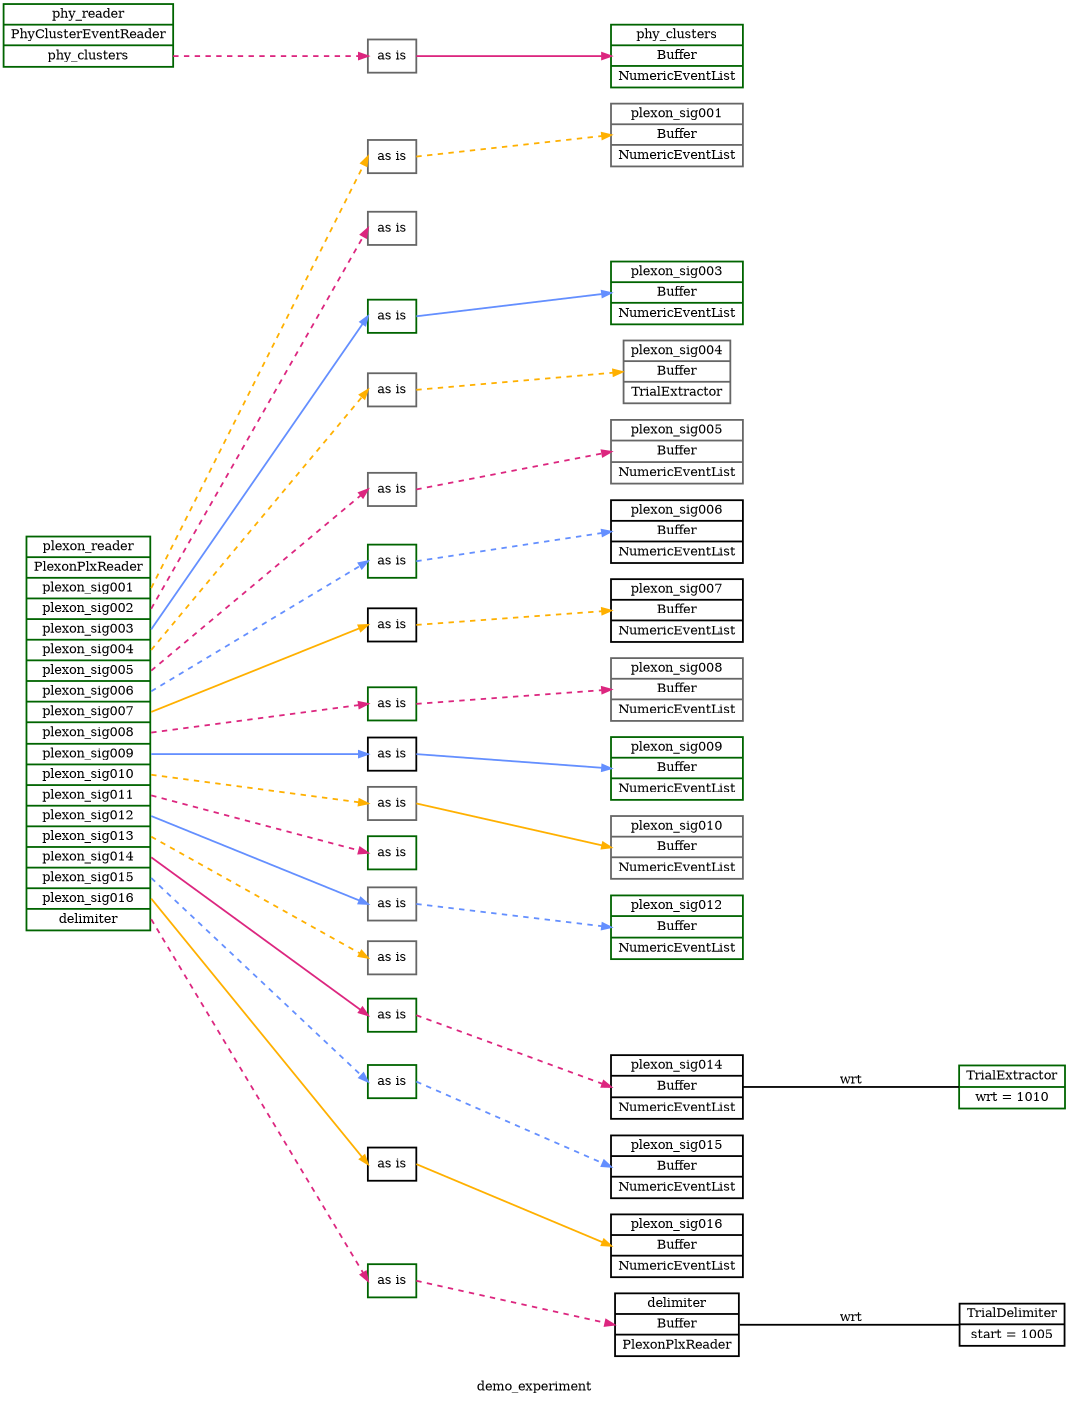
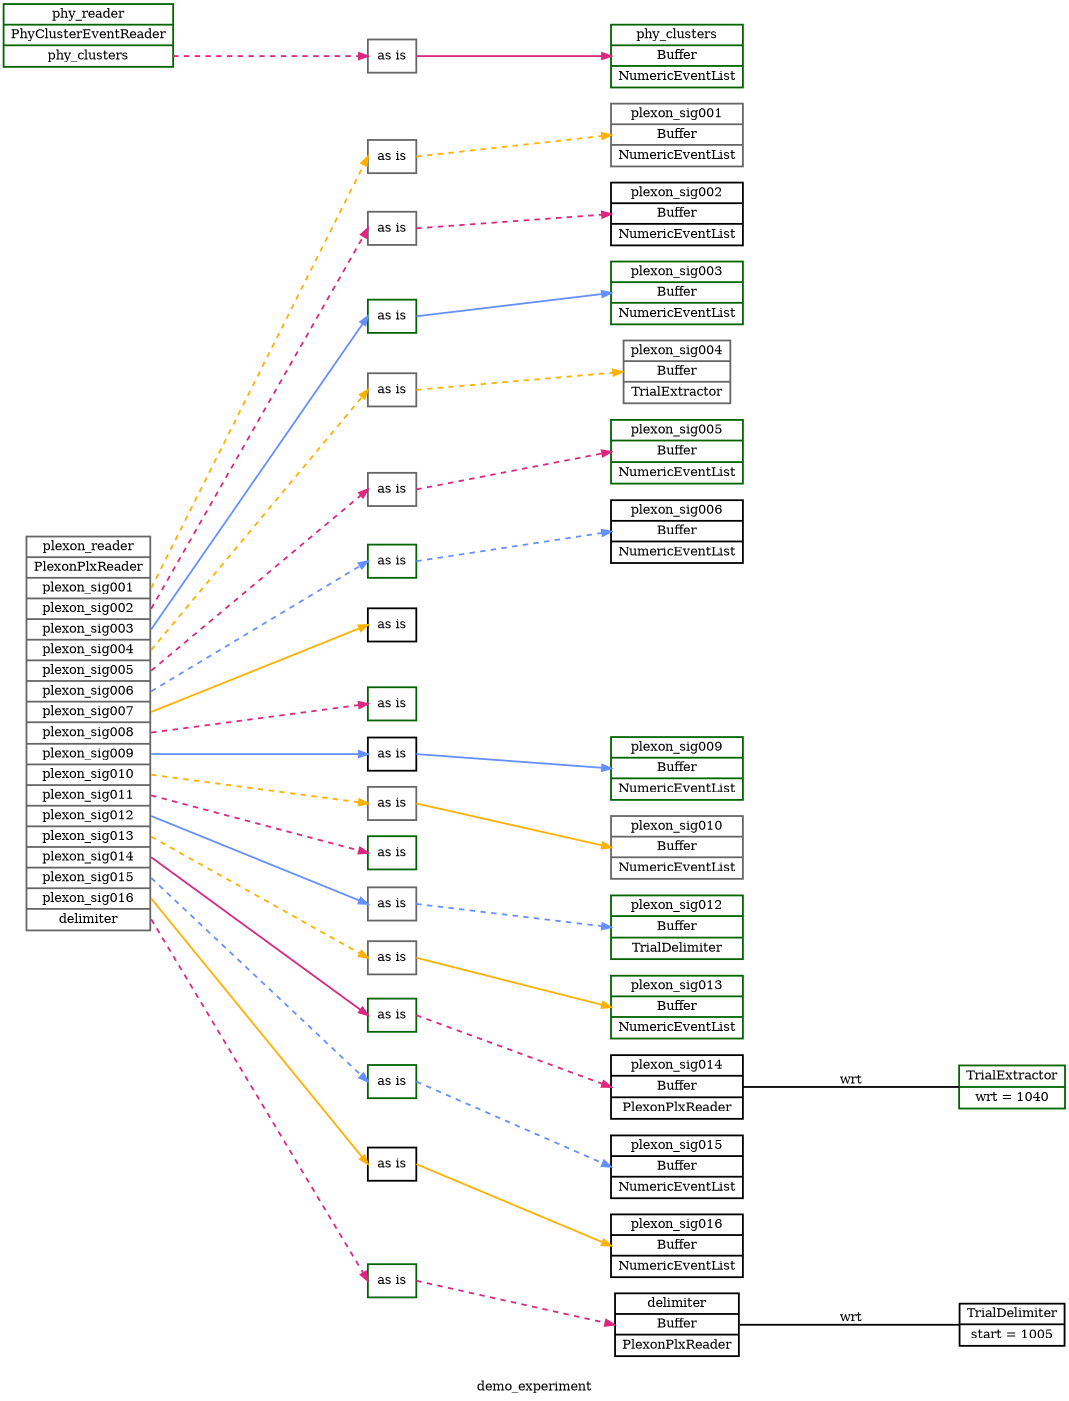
none -> (677, 214)
(677, 452) -> (677, 452)
(677, 611) -> none
(677, 690) -> none
(88, 733) -> (88, 733)
(677, 948) -> (677, 948)
none -> (677, 1007)
(1012, 1097) -> (1012, 1097)
(677, 1108) -> (677, 1108)
